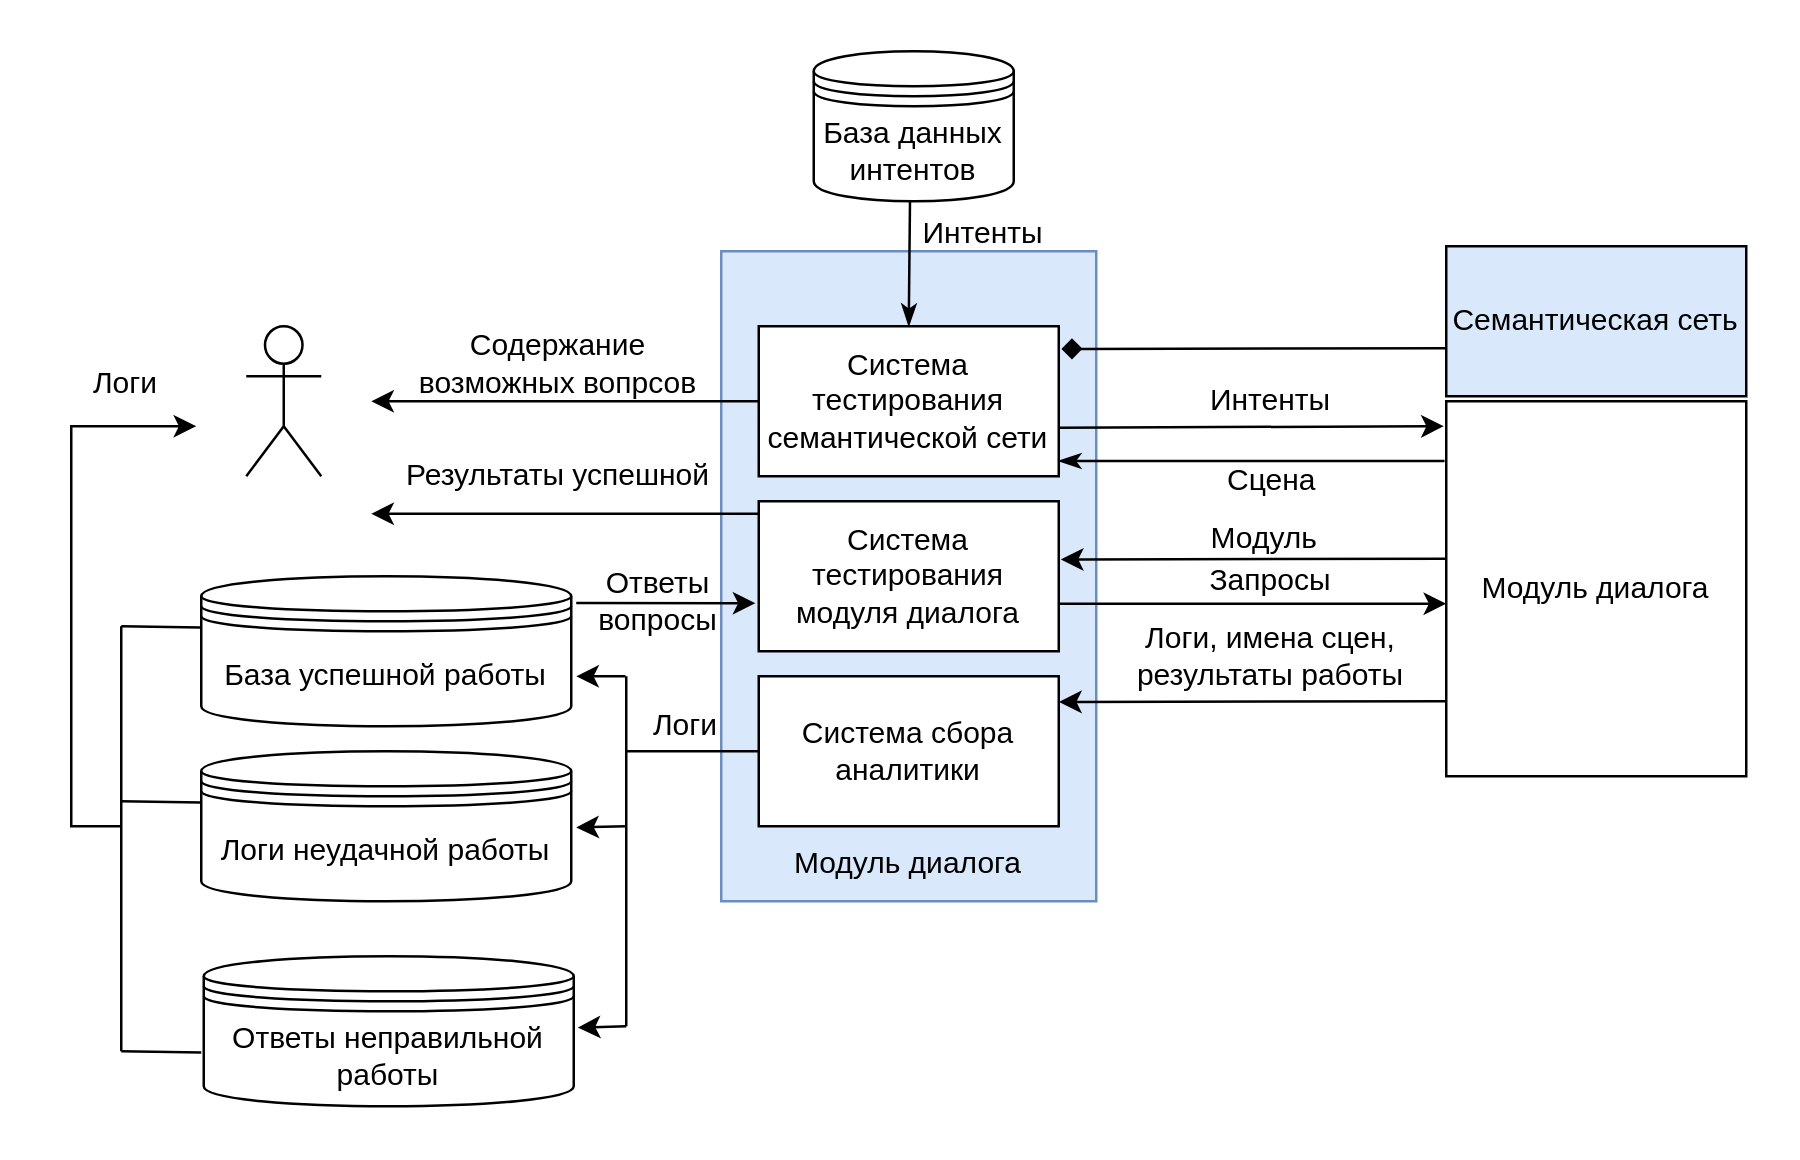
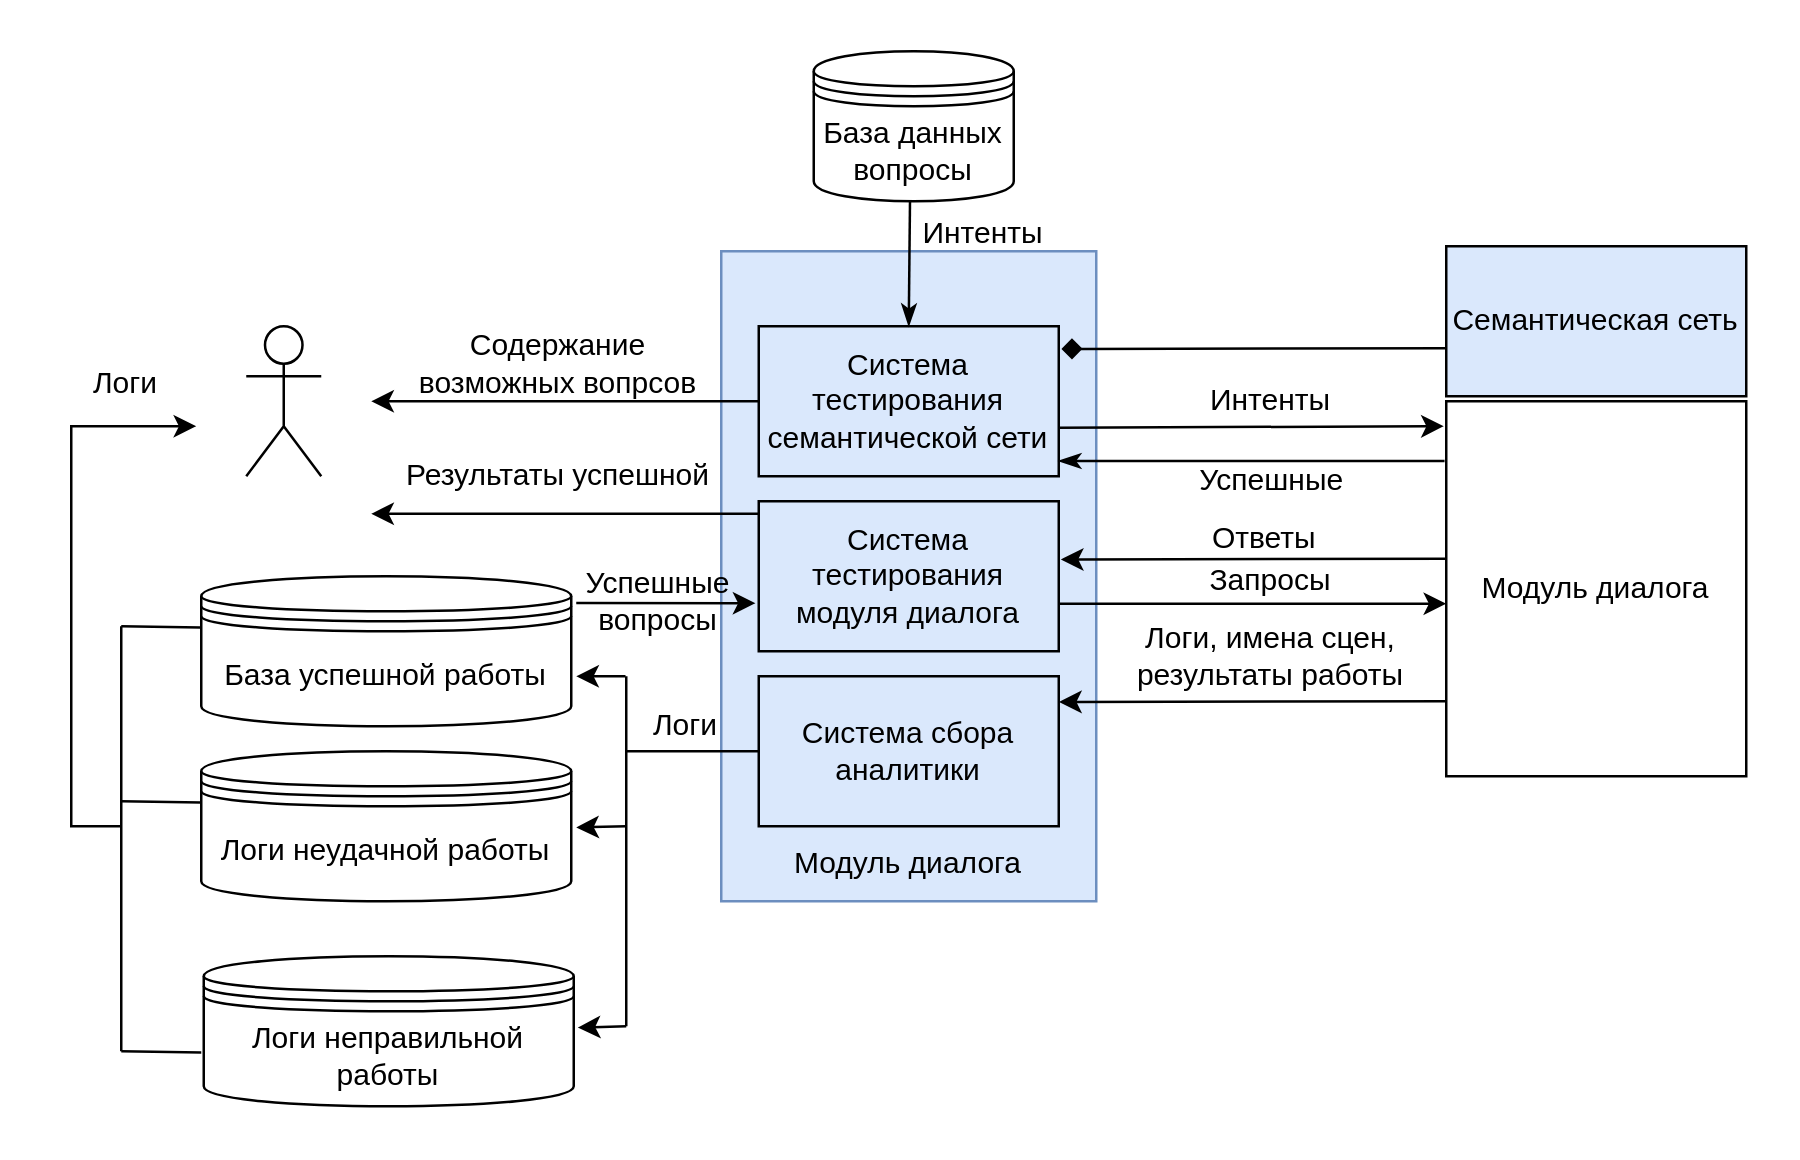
(914, 151) -> (914, 151)
(909, 401) -> (909, 401)
(1273, 481) -> (1273, 481)
(1265, 539) -> (1265, 539)
(909, 576) -> (909, 576)
(659, 601) -> (659, 601)
(909, 751) -> (909, 751)
(389, 1056) -> (389, 1056)
